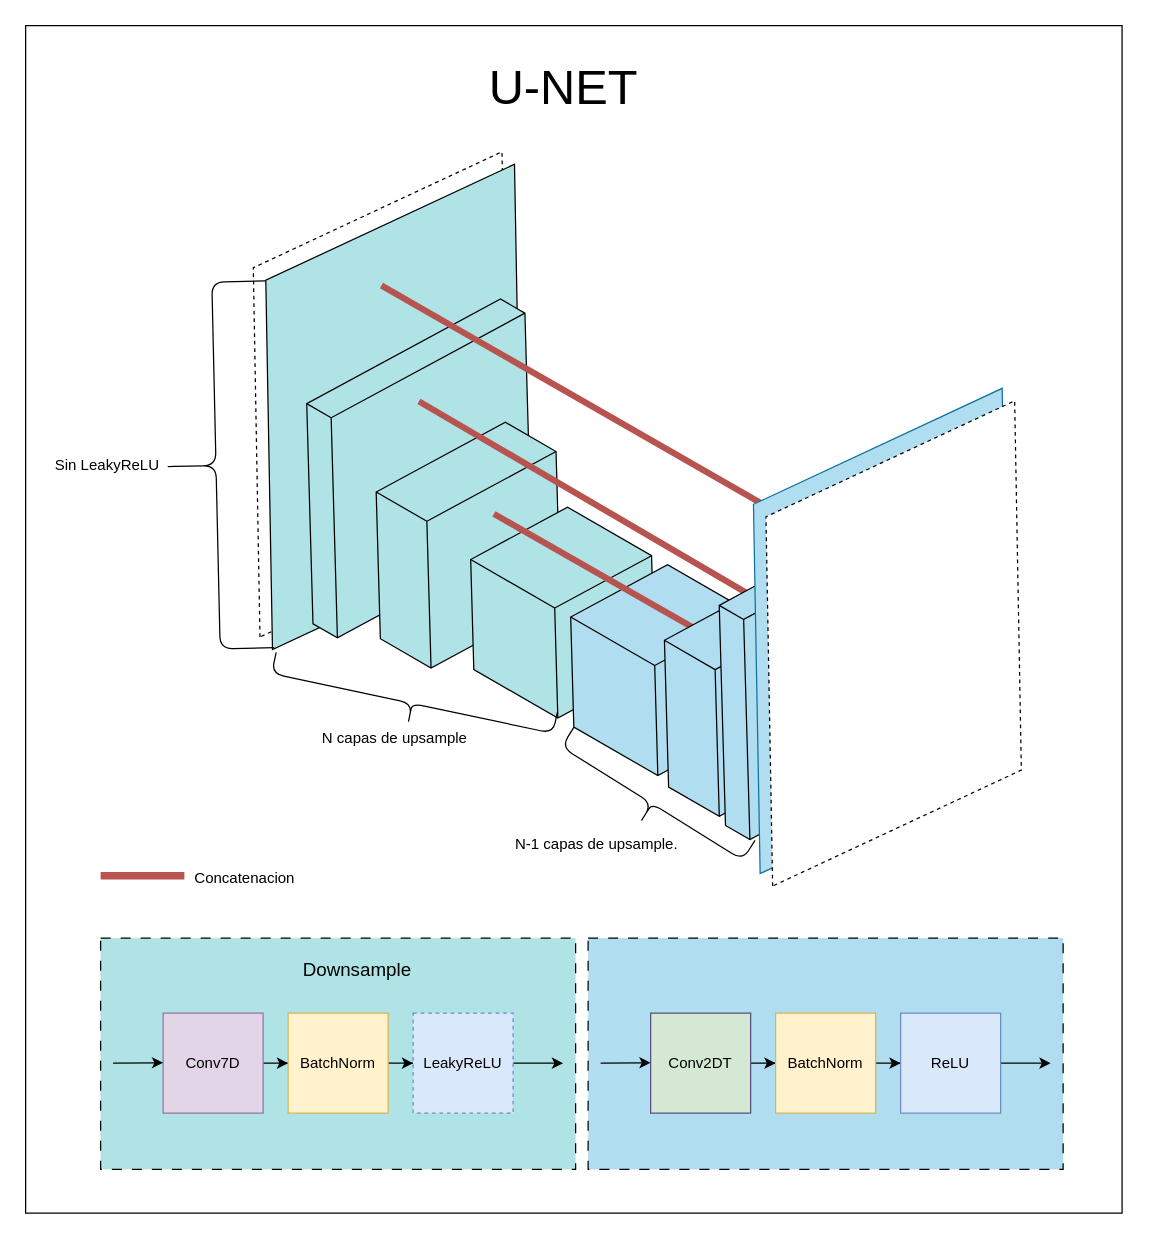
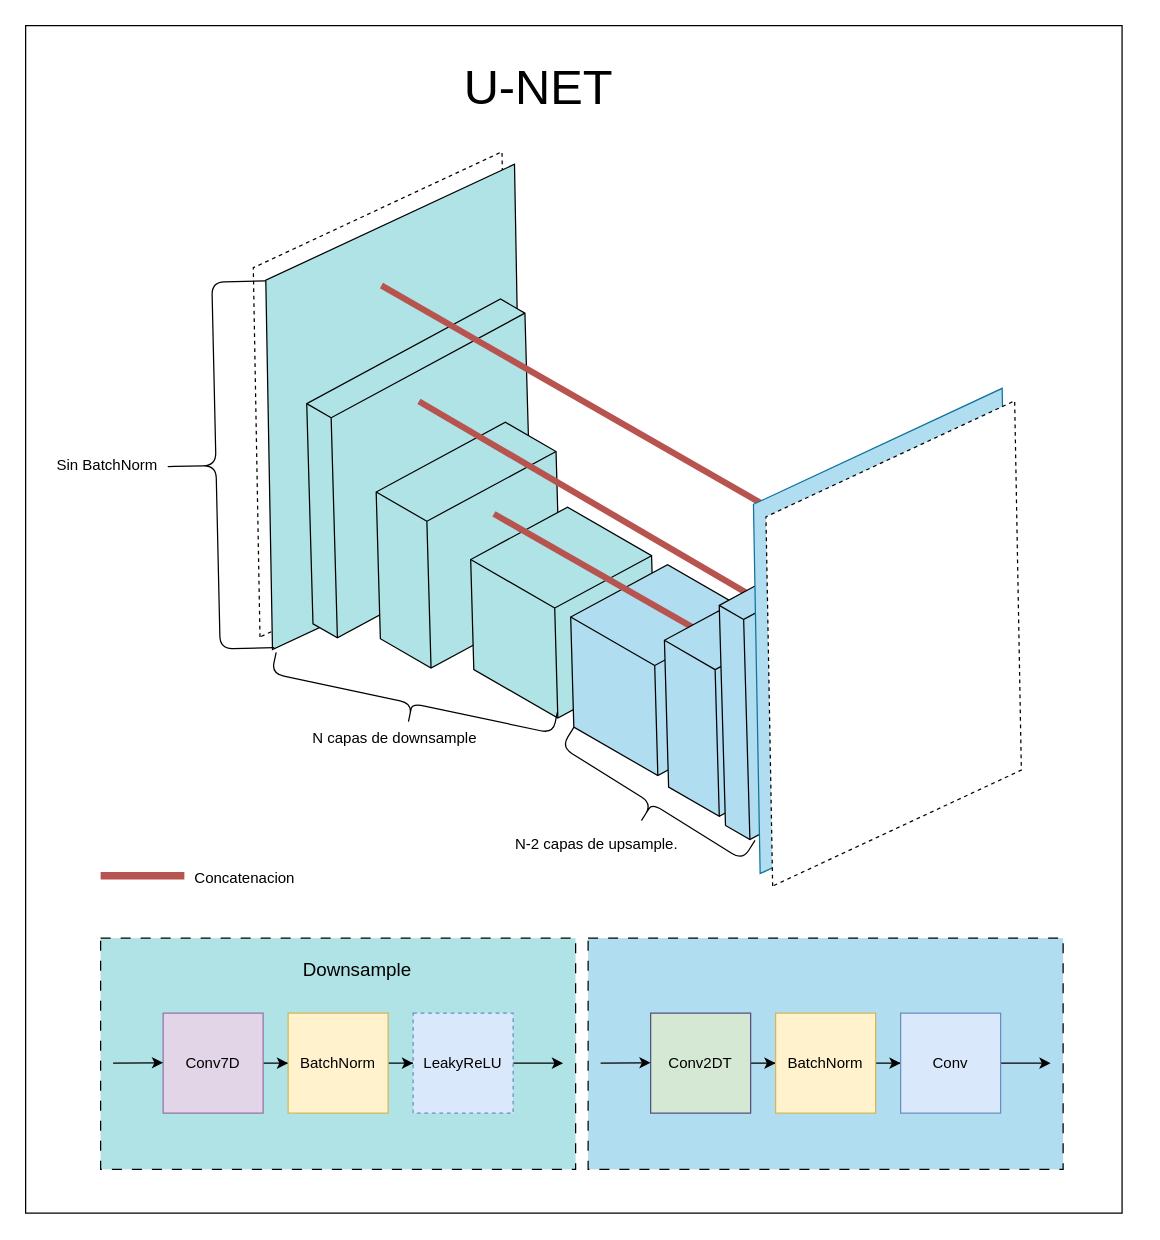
(563, 88) -> (538, 88)
(108, 466) -> (108, 466)
(395, 738) -> (395, 738)
(598, 844) -> (598, 844)
(951, 1063) -> (951, 1063)
